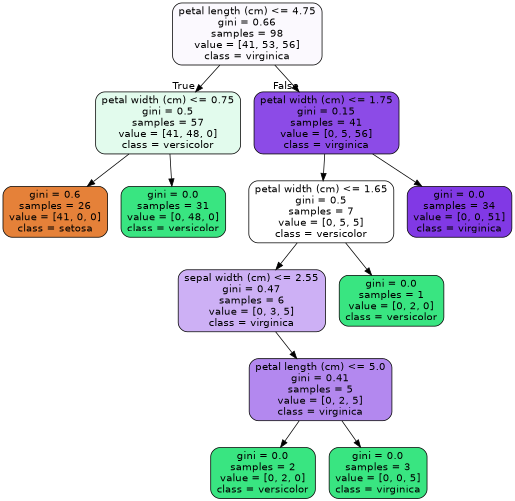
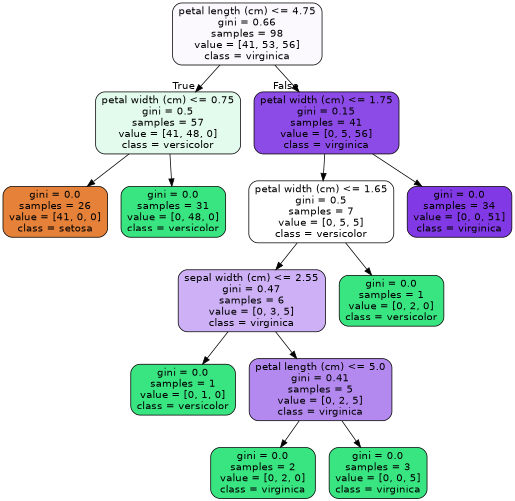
(55, 212) -> (55, 212)
none -> (183, 390)
(263, 473) -> (263, 473)
